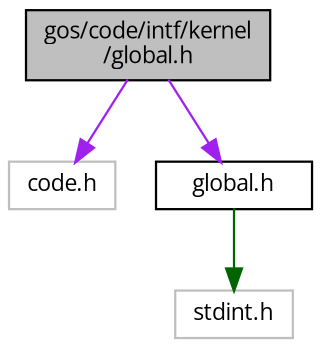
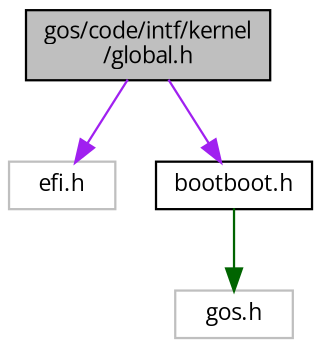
(62, 185) -> (62, 185)
(234, 185) -> (234, 185)
(234, 314) -> (234, 314)
